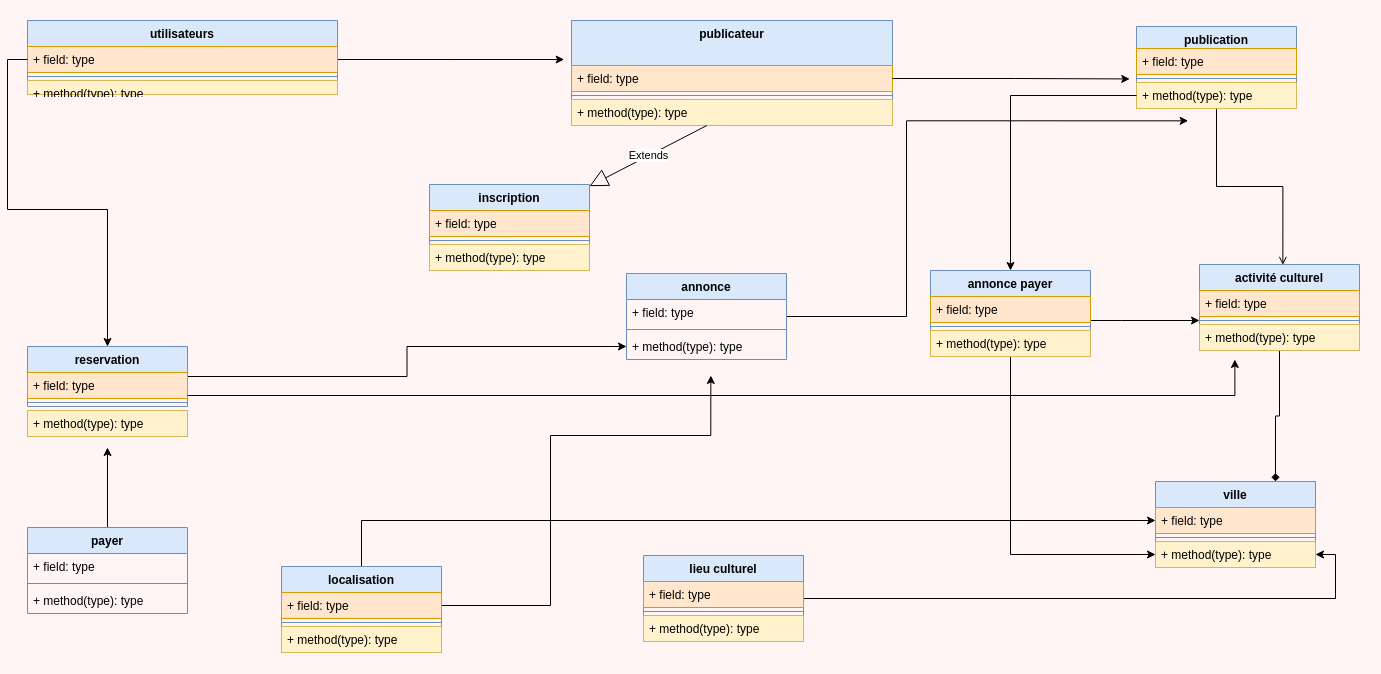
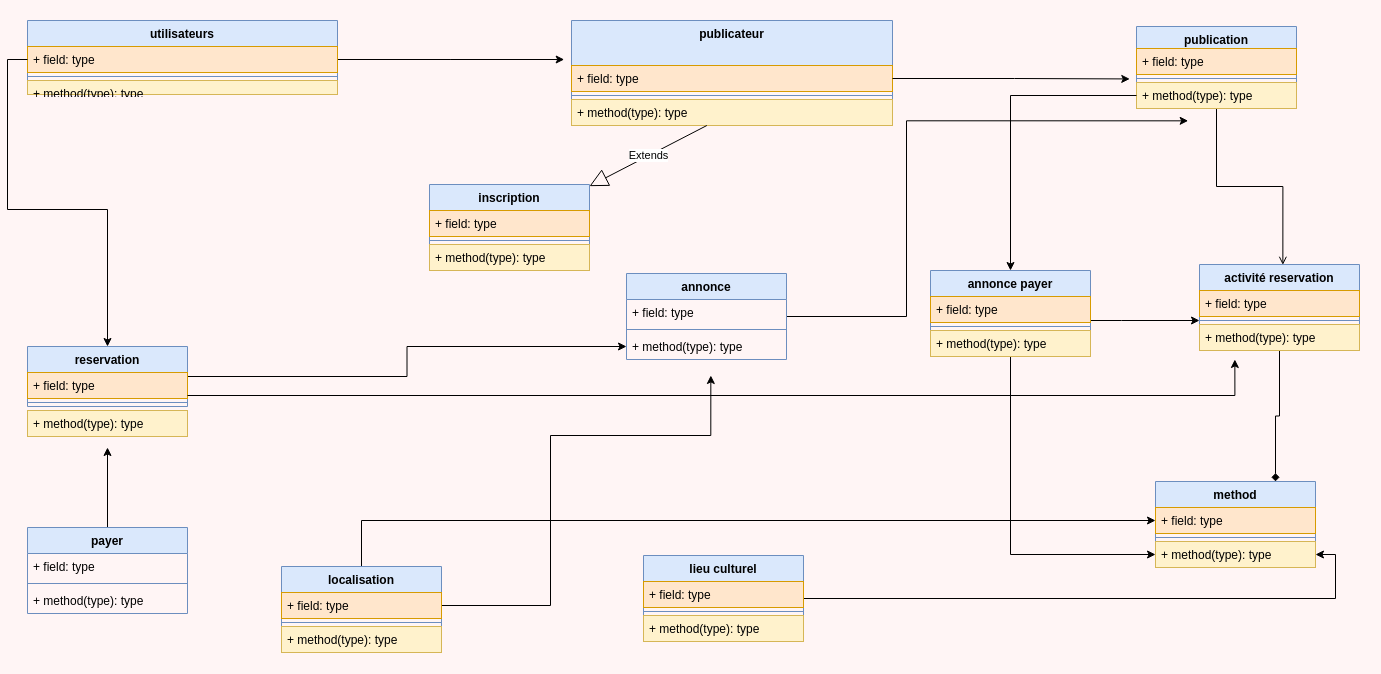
(1280, 279) -> (1280, 279)
(1236, 496) -> (1236, 496)
